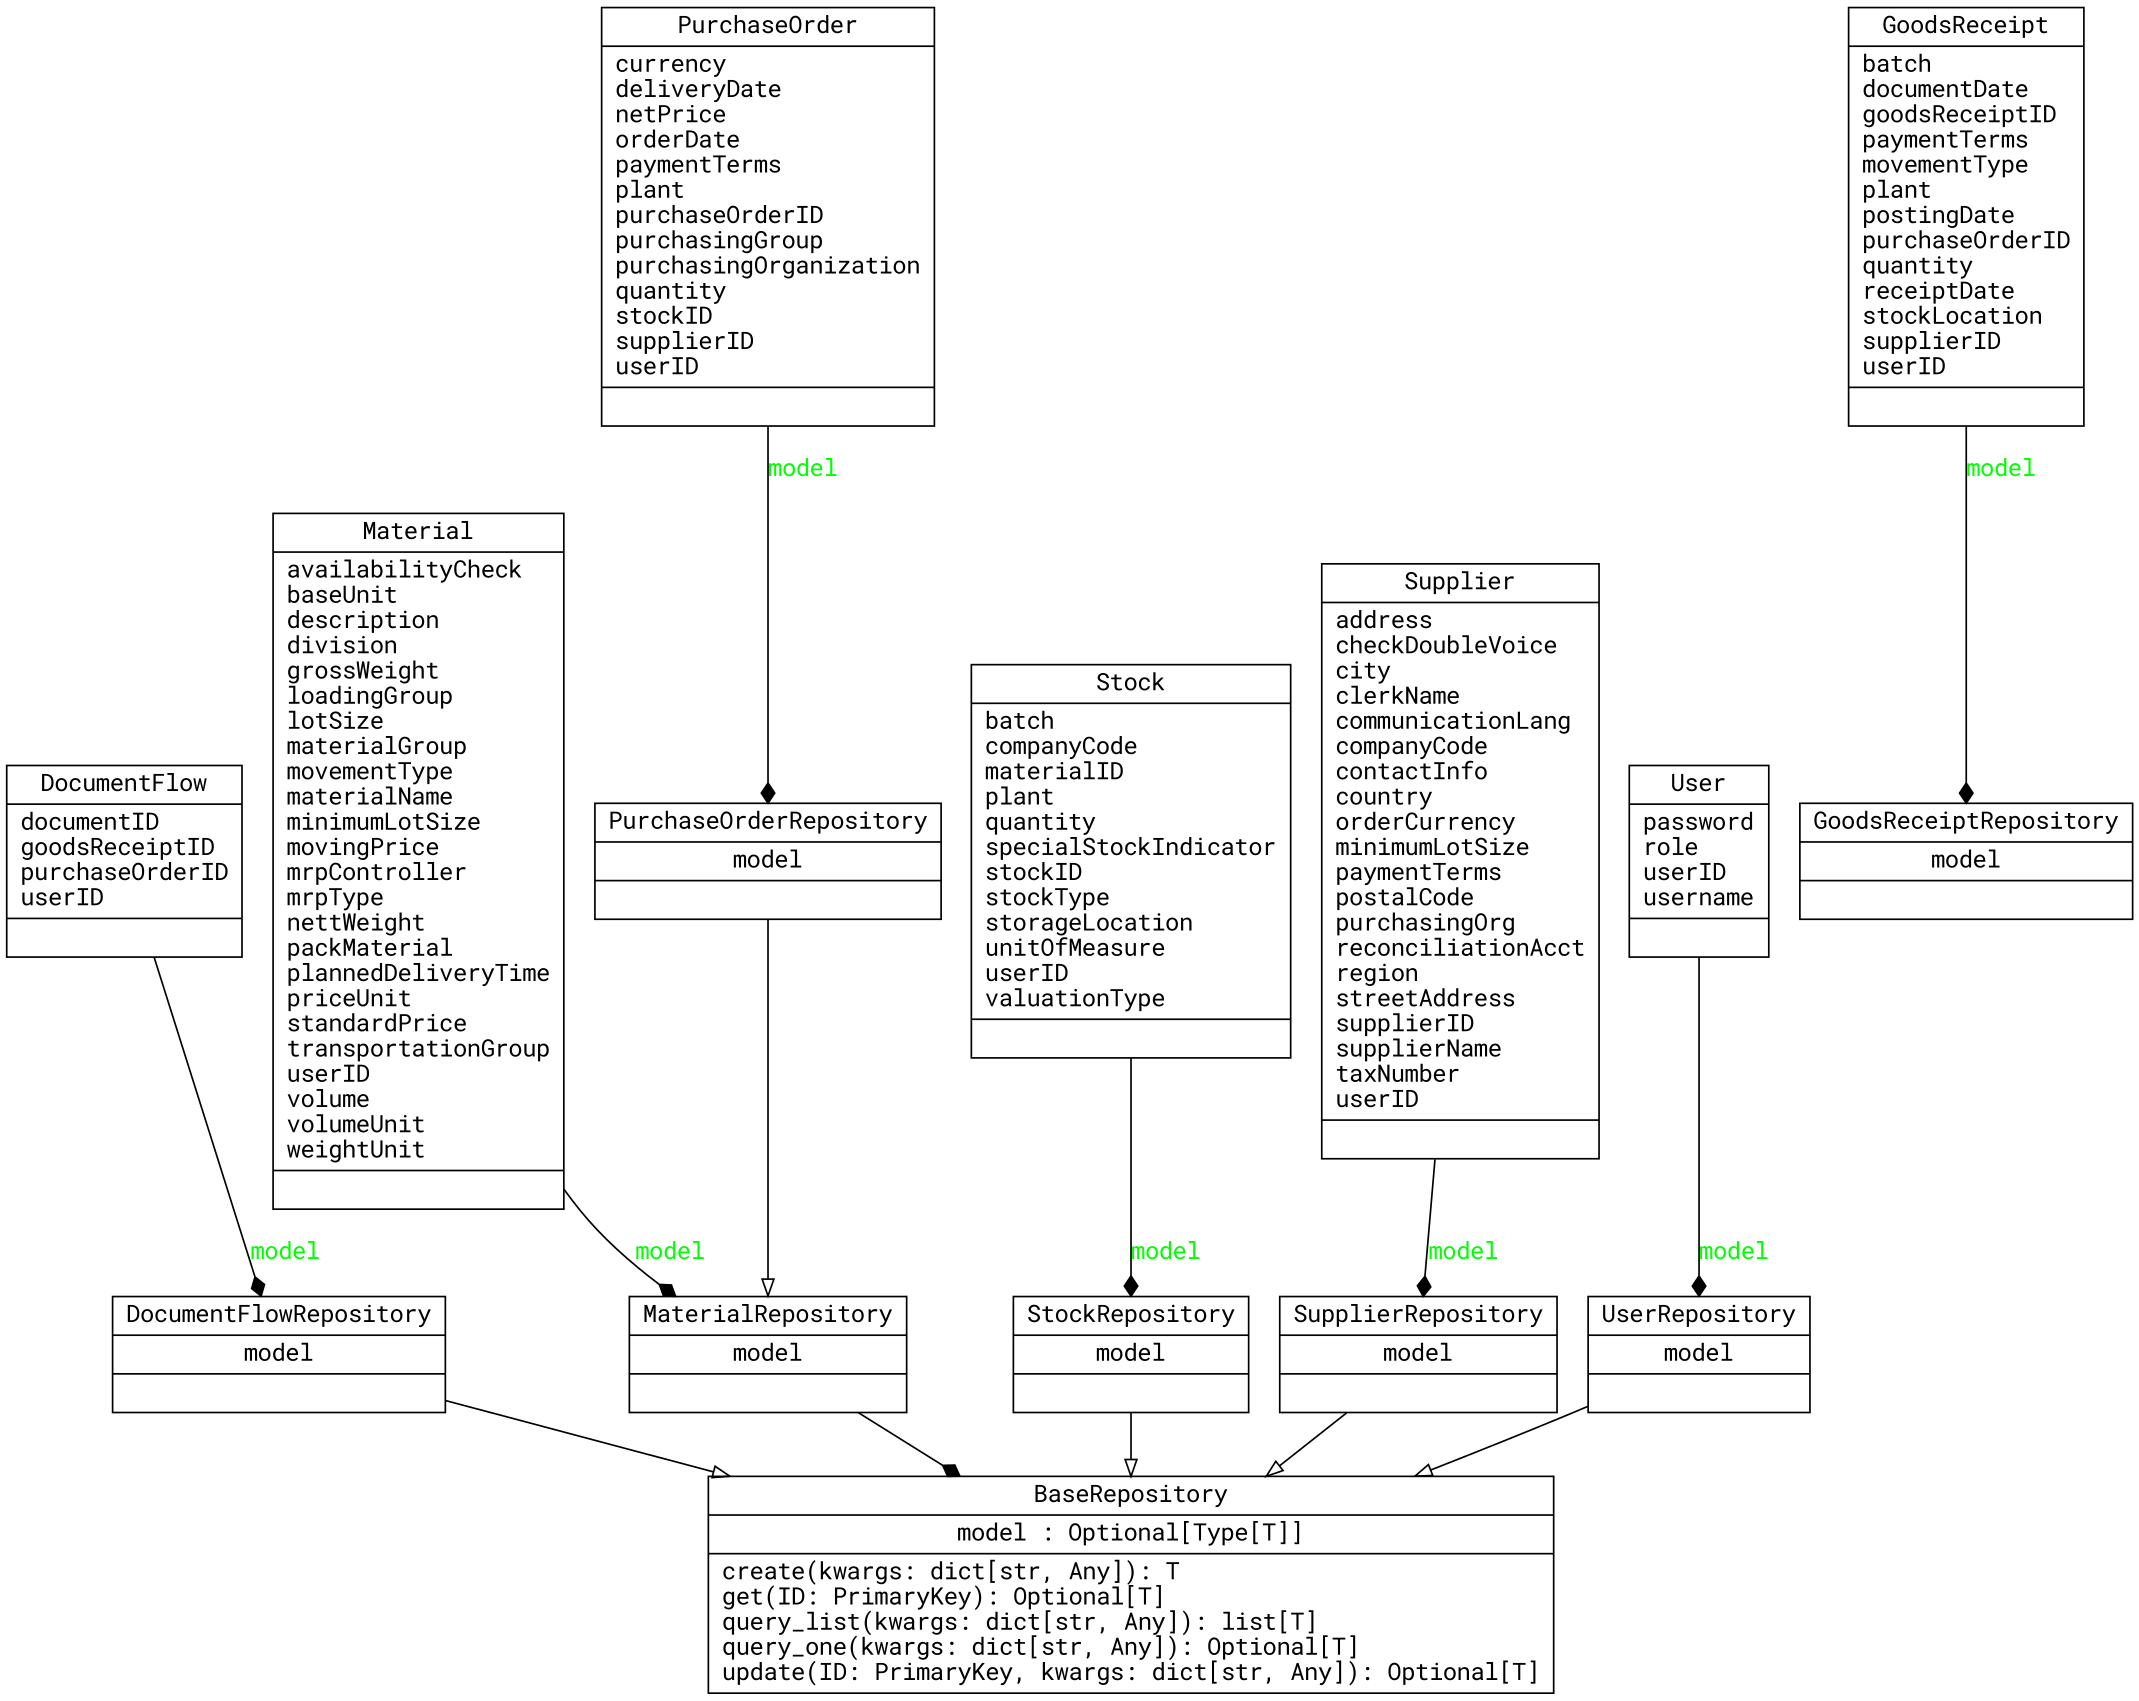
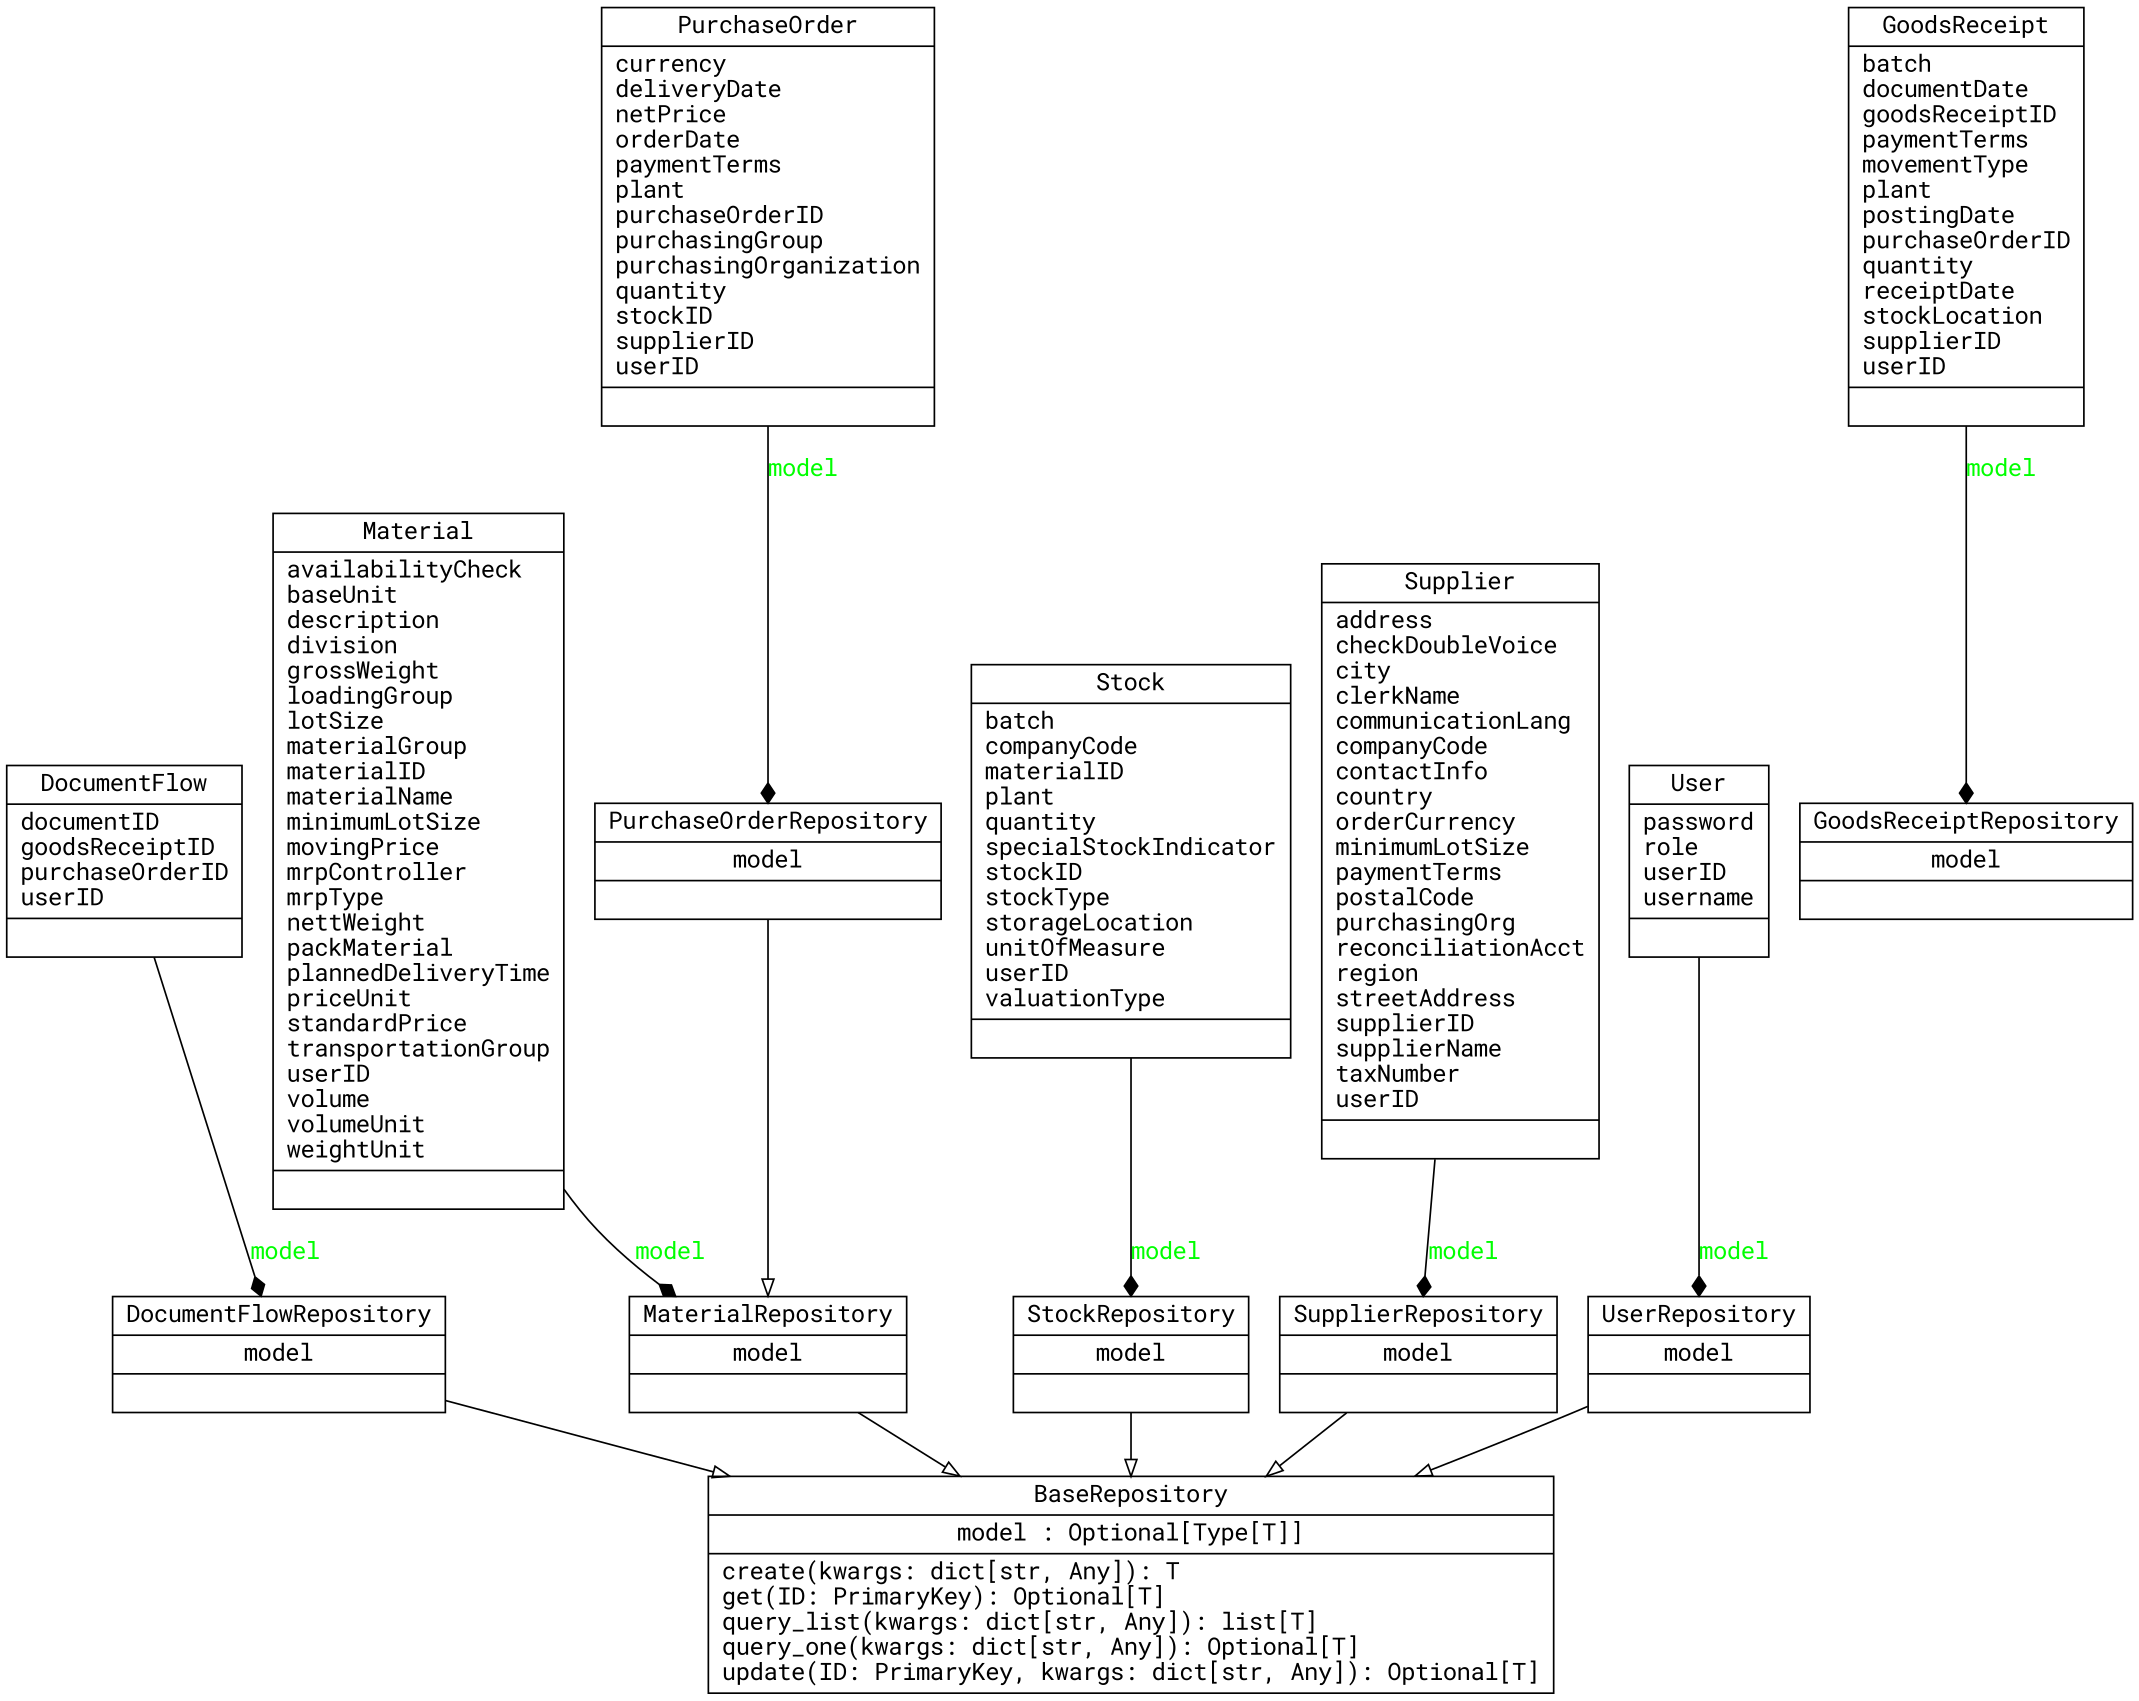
(371, 772) -> (356, 772)
(900, 1439) -> (902, 1440)
